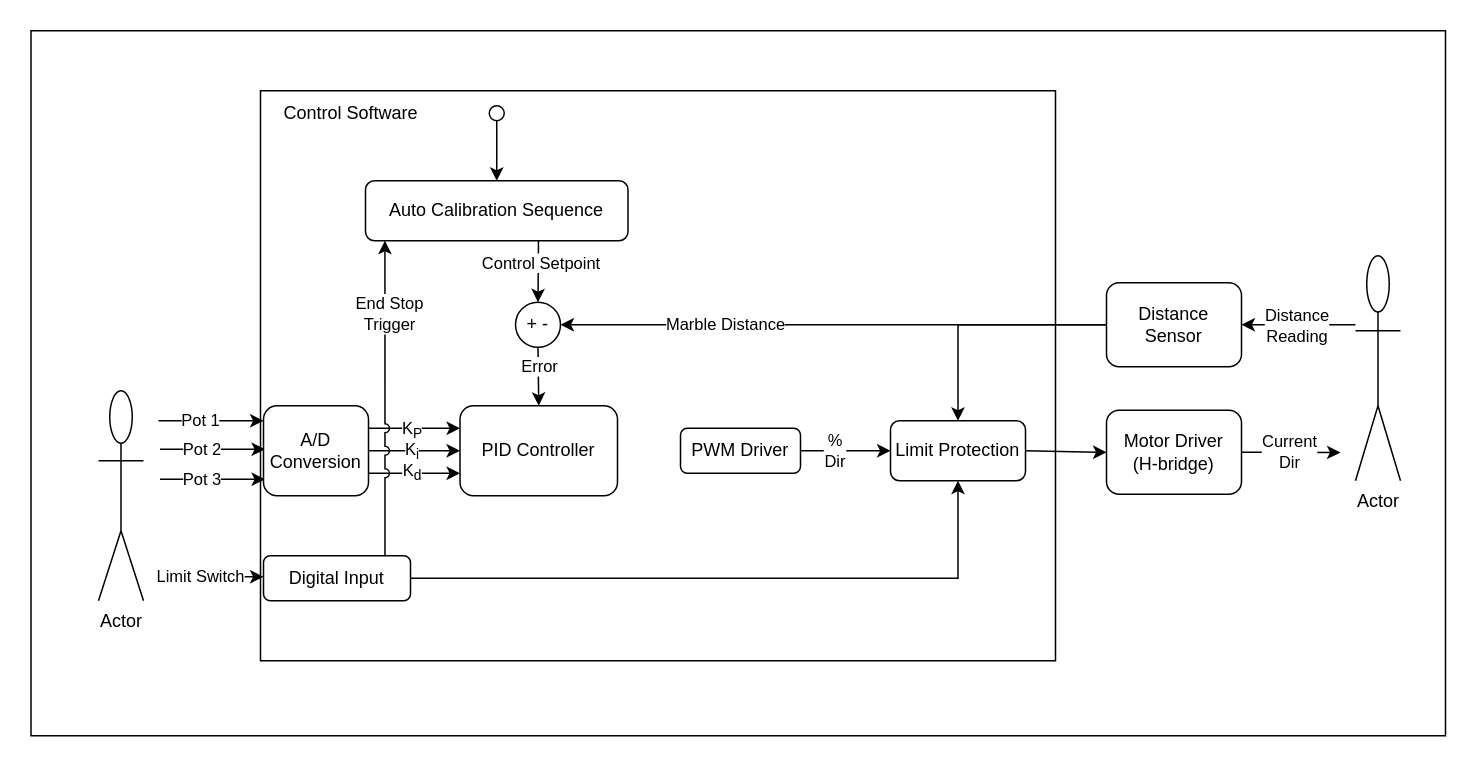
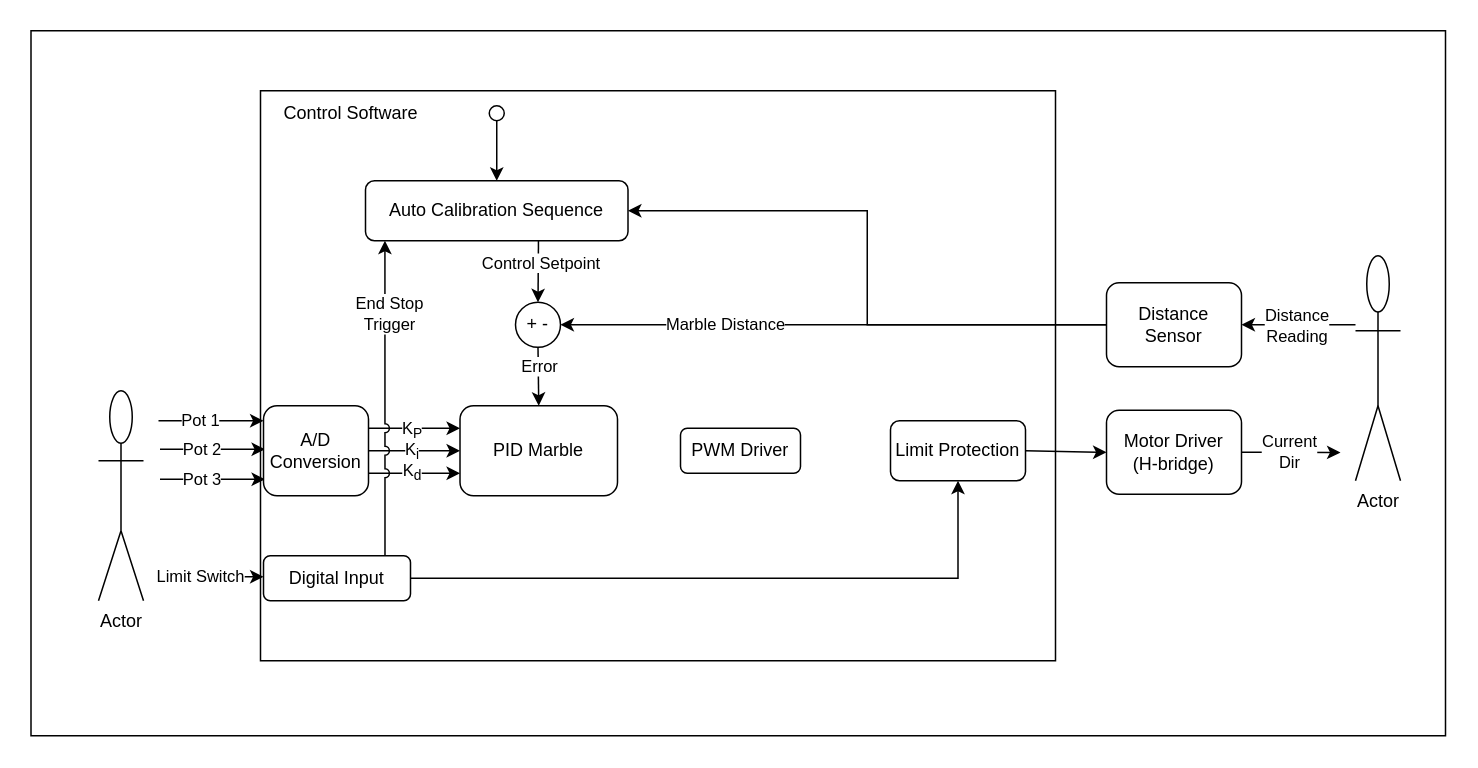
(958, 368) -> (808, 211)
(539, 451) -> (539, 451)
(863, 451) -> none
